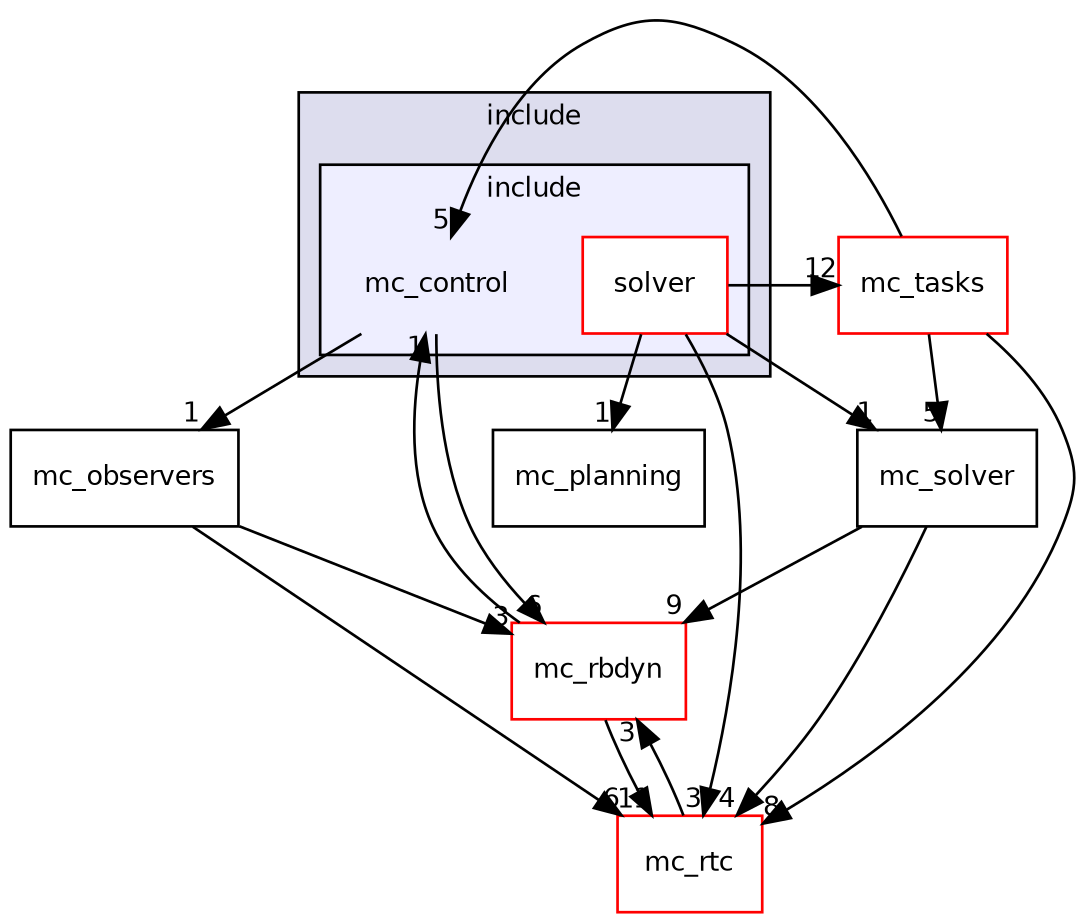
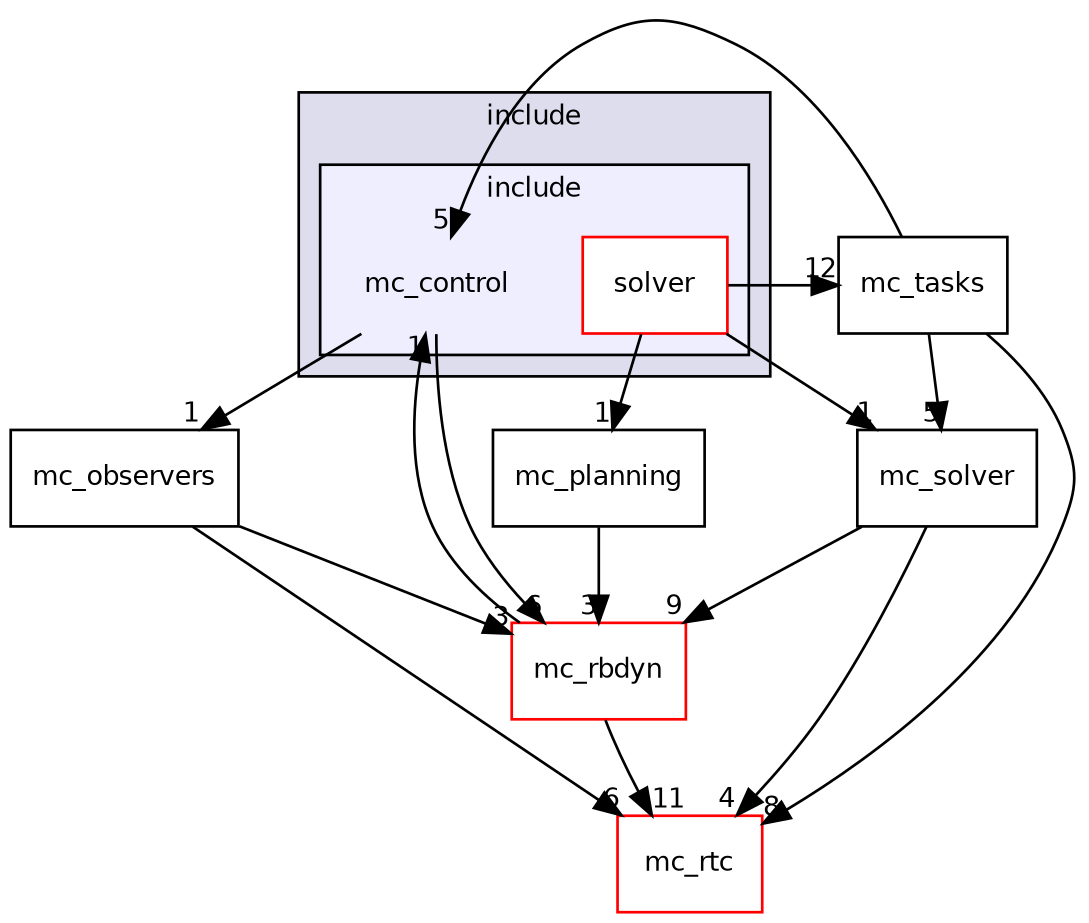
(923, 285) -> (923, 285)
(740, 558) -> none
(668, 779) -> (599, 561)
